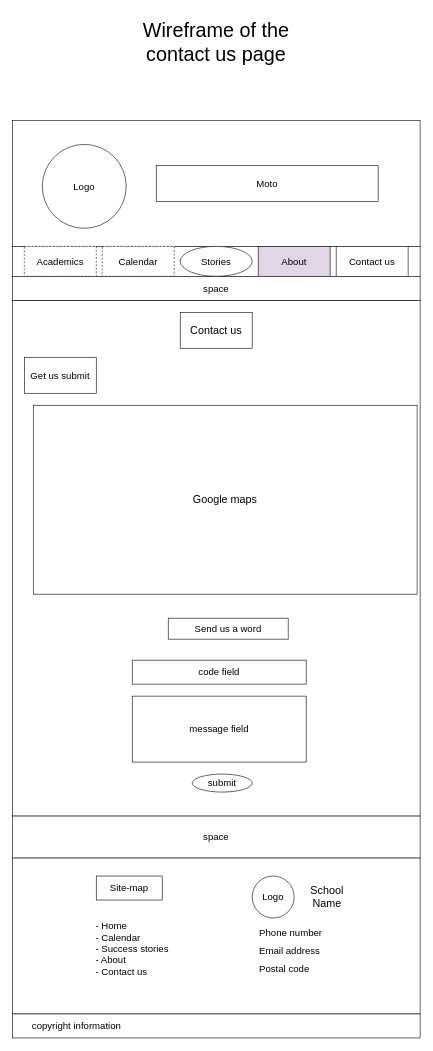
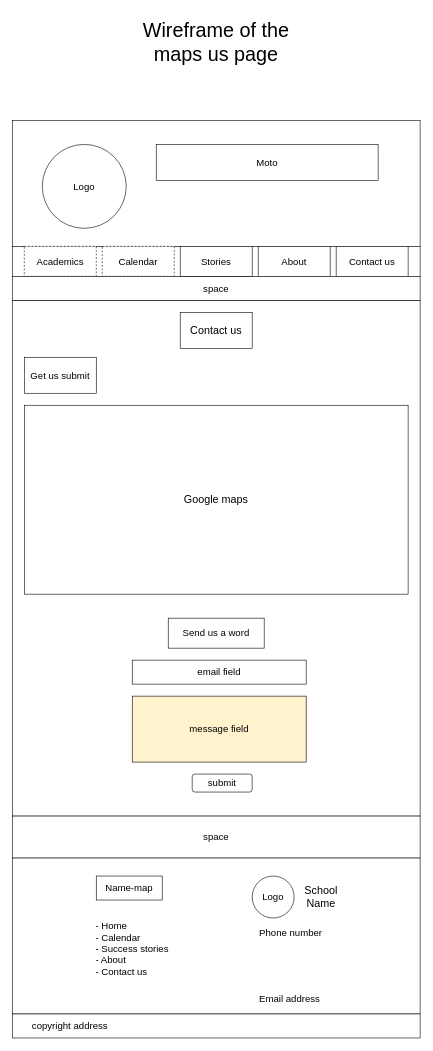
(216, 42) -> (216, 42)
(267, 183) -> (267, 162)
(216, 261) -> (216, 261)
(294, 261) -> (294, 261)
(225, 500) -> (216, 500)
(228, 629) -> (216, 633)
(219, 672) -> (219, 672)
(219, 729) -> (219, 729)
(222, 783) -> (222, 783)
(129, 888) -> (129, 888)
(327, 897) -> (321, 897)
(299, 951) -> (299, 999)
(299, 969) -> none
(65, 1026) -> (57, 1026)
